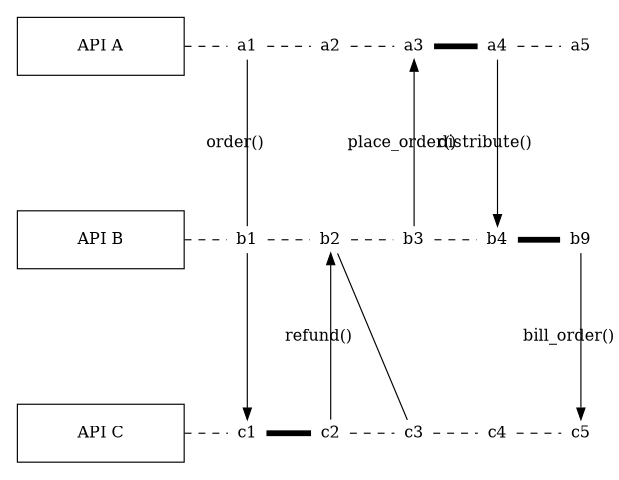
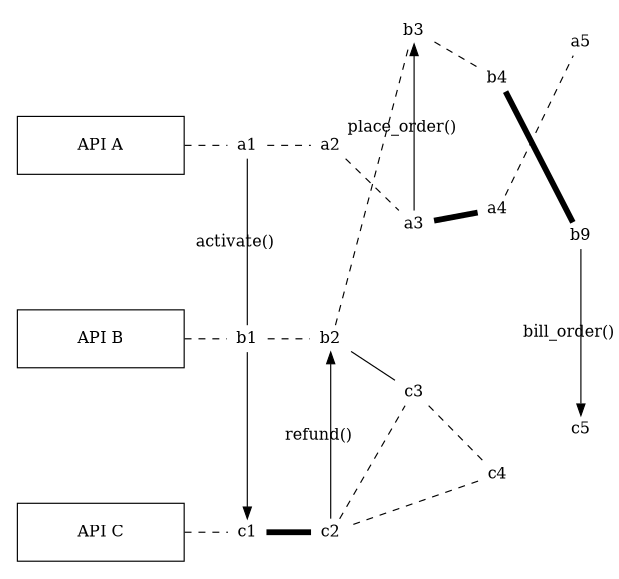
(498, 137) -> none
(235, 143) -> (235, 242)
(414, 149) -> (414, 133)
(539, 433) -> (414, 503)
